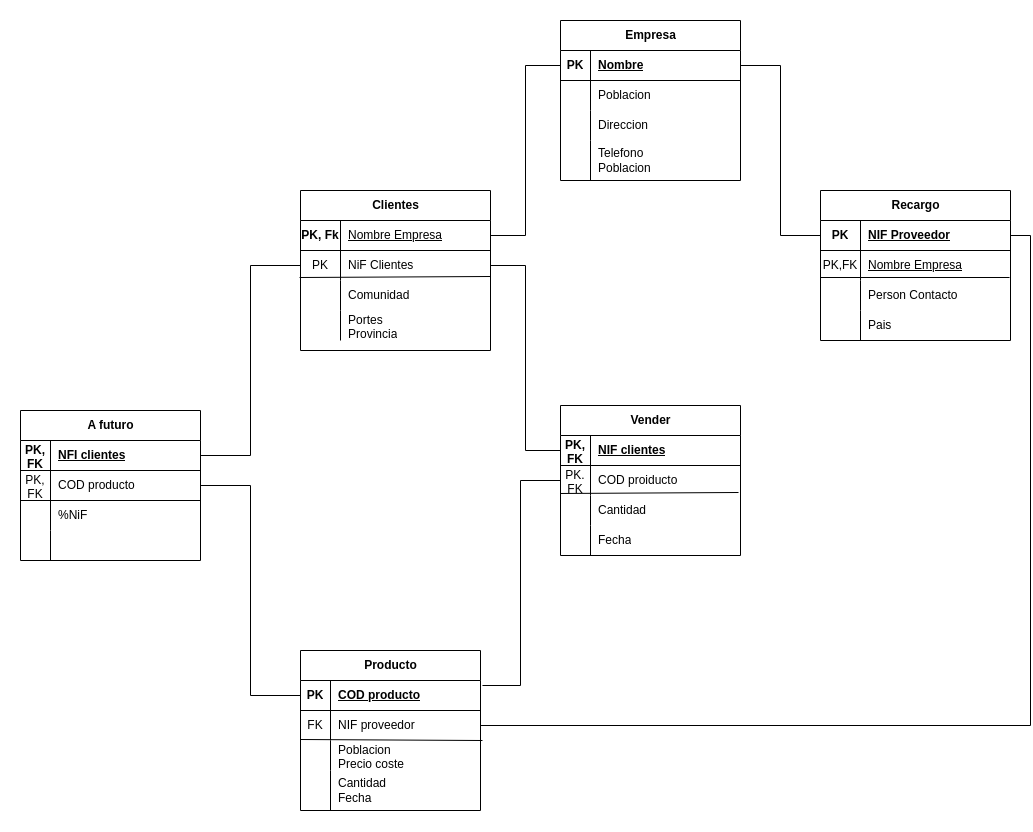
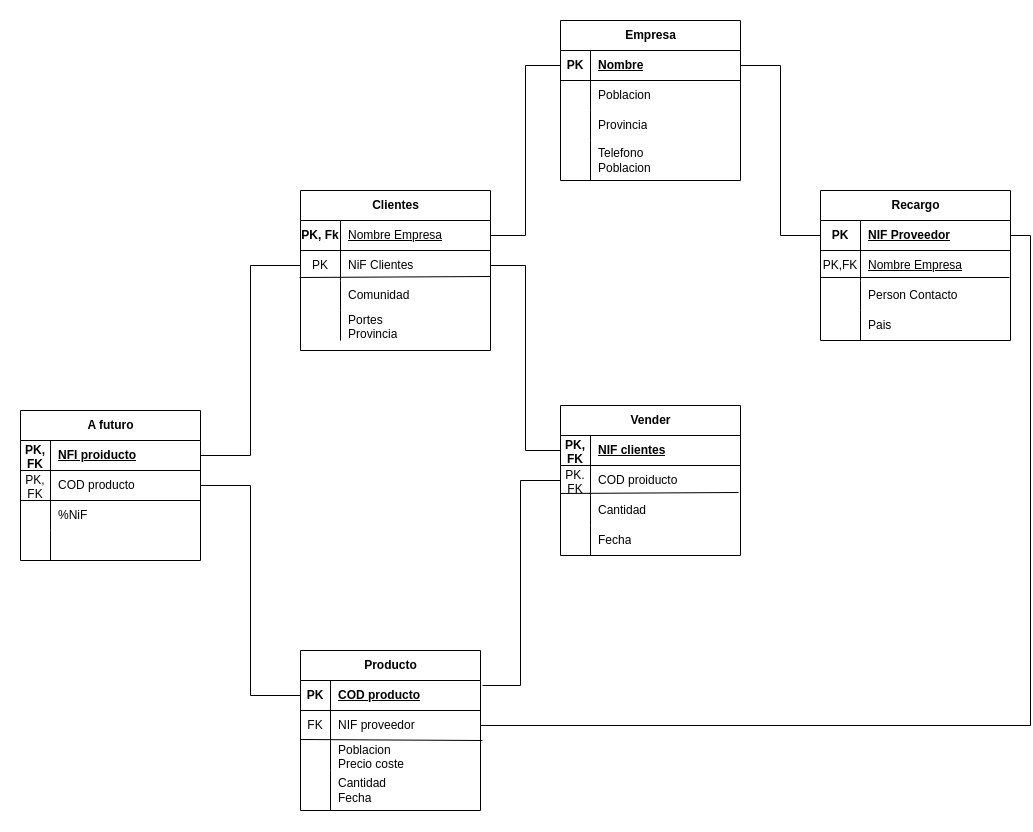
(626, 126) -> (626, 126)
(94, 456) -> (99, 456)
